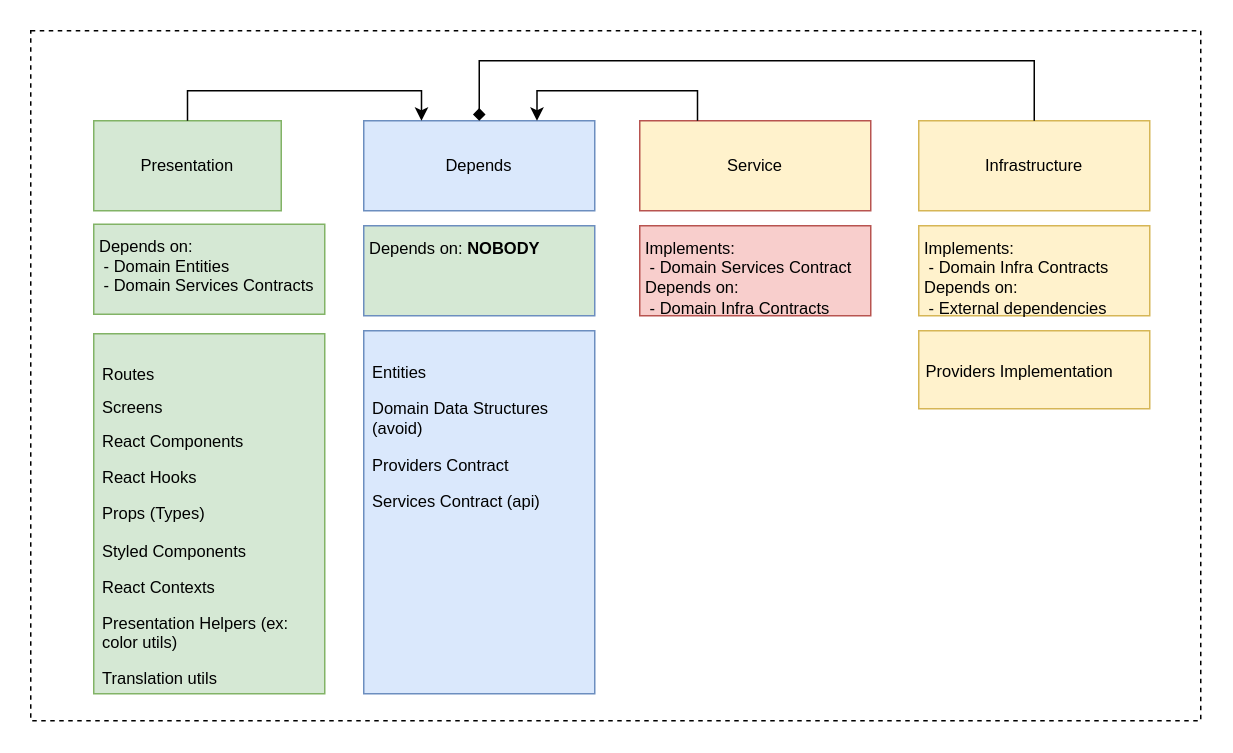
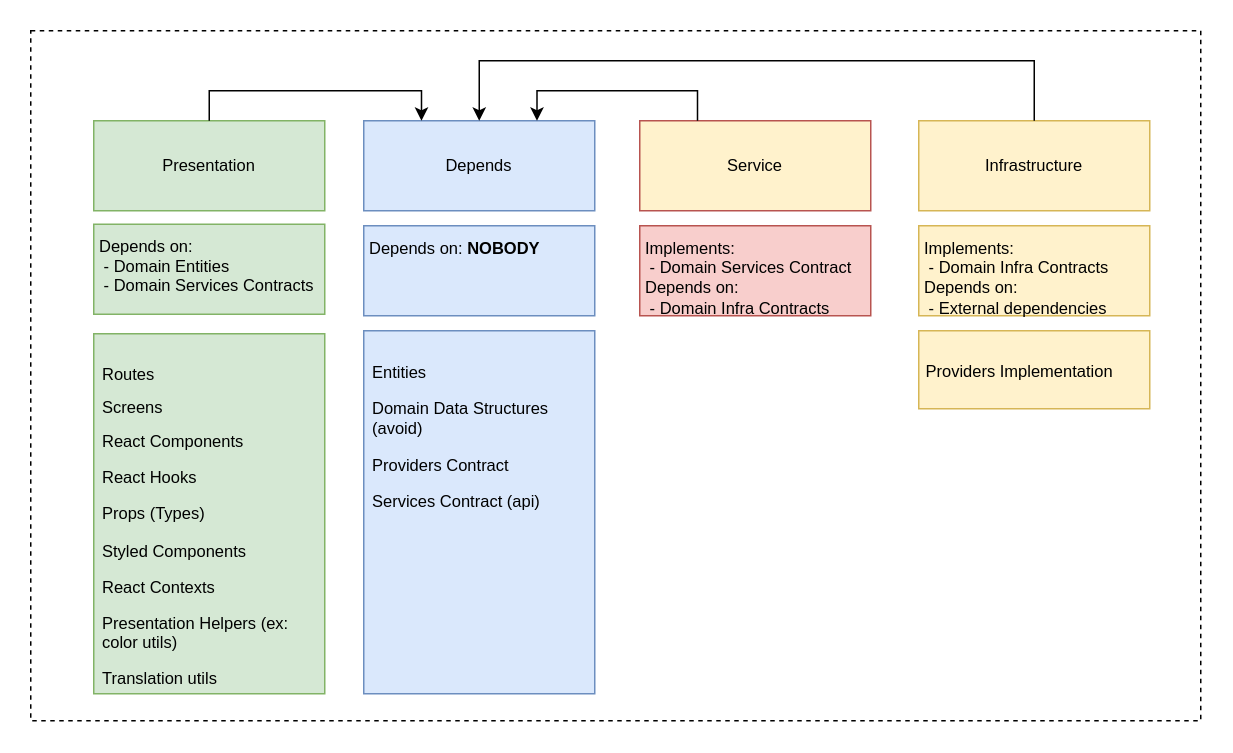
(479, 108) -> (479, 109)
(188, 166) -> (209, 166)
(479, 271) -> (479, 271)
